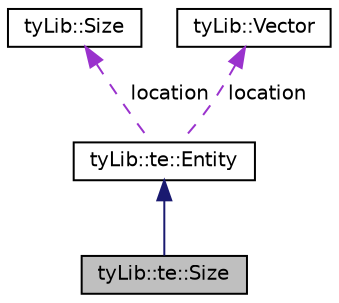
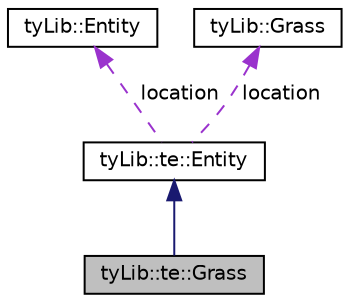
(75, 28) -> (83, 28)
(254, 28) -> (268, 28)
(164, 275) -> (174, 275)
